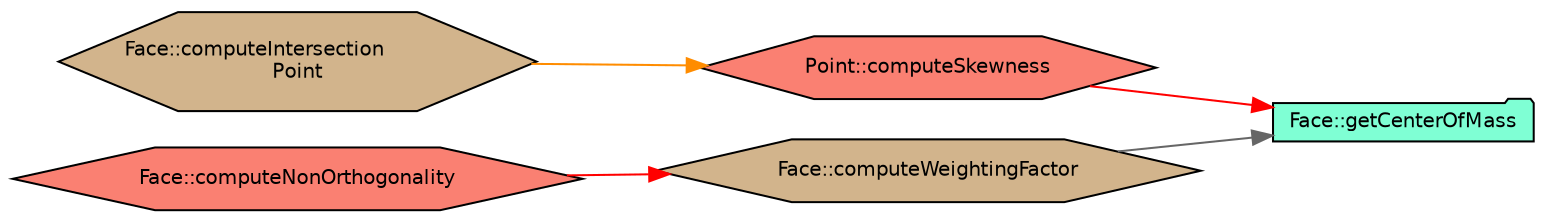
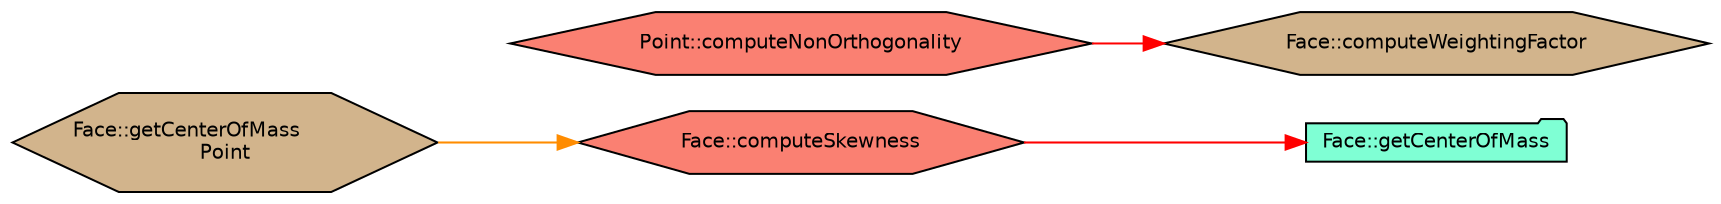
(298, 62) -> (225, 142)
(928, 68) -> (801, 142)
(1185, 145) -> none
(298, 179) -> (801, 43)
